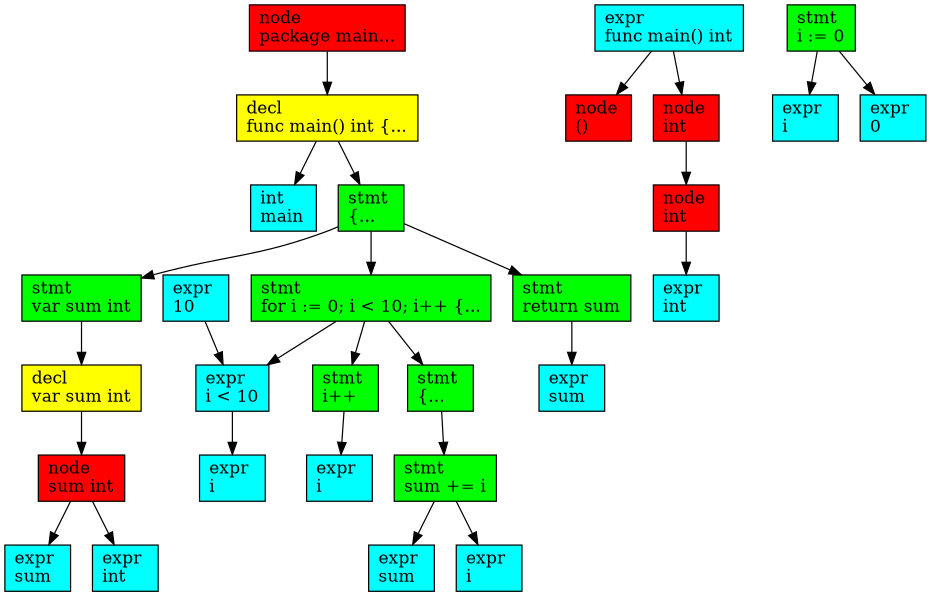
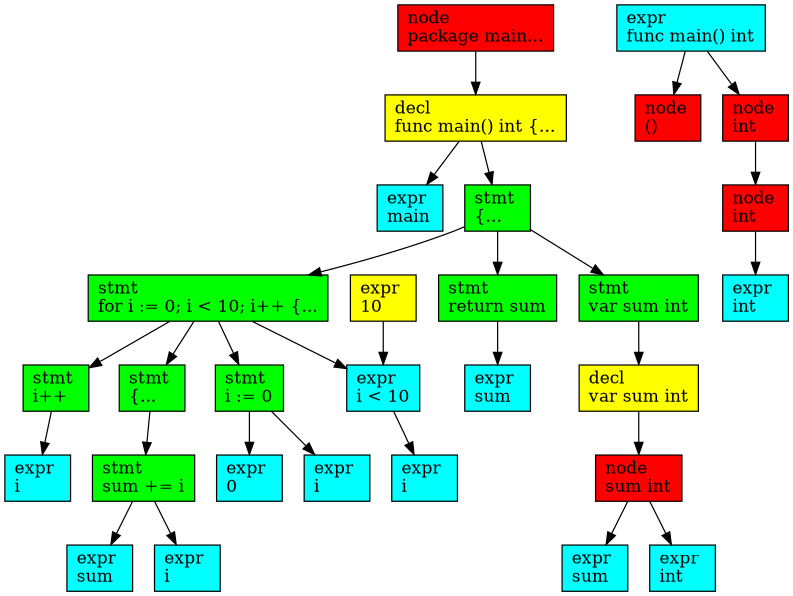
(283, 208) -> (410, 208)
(196, 298) -> (383, 298)
none -> (226, 337)
